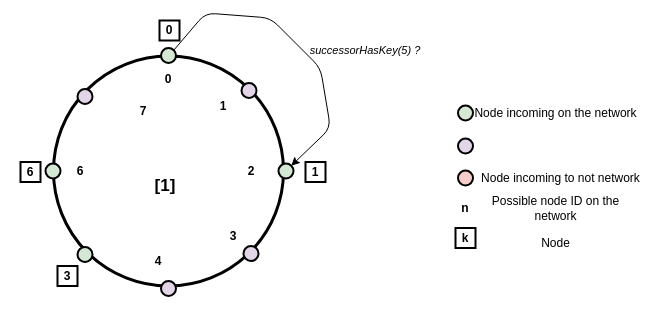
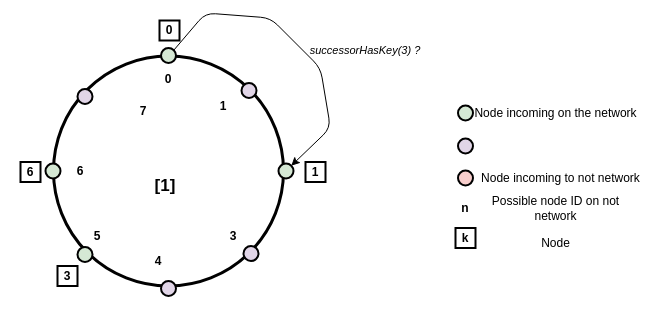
(366, 51) -> (366, 51)
(251, 171) -> none
(556, 209) -> (556, 209)
none -> (98, 236)
